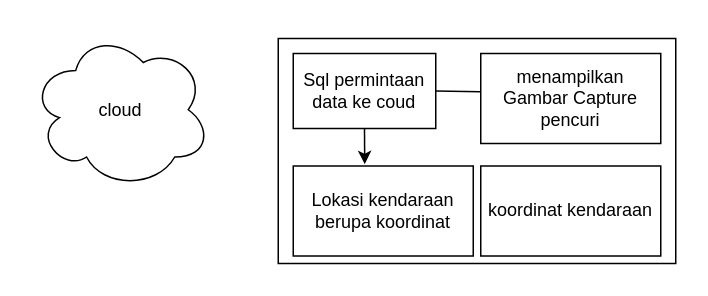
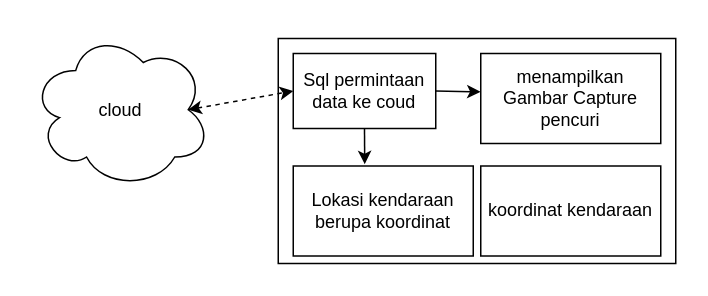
(472, 91) -> (469, 91)
none -> (240, 100)
